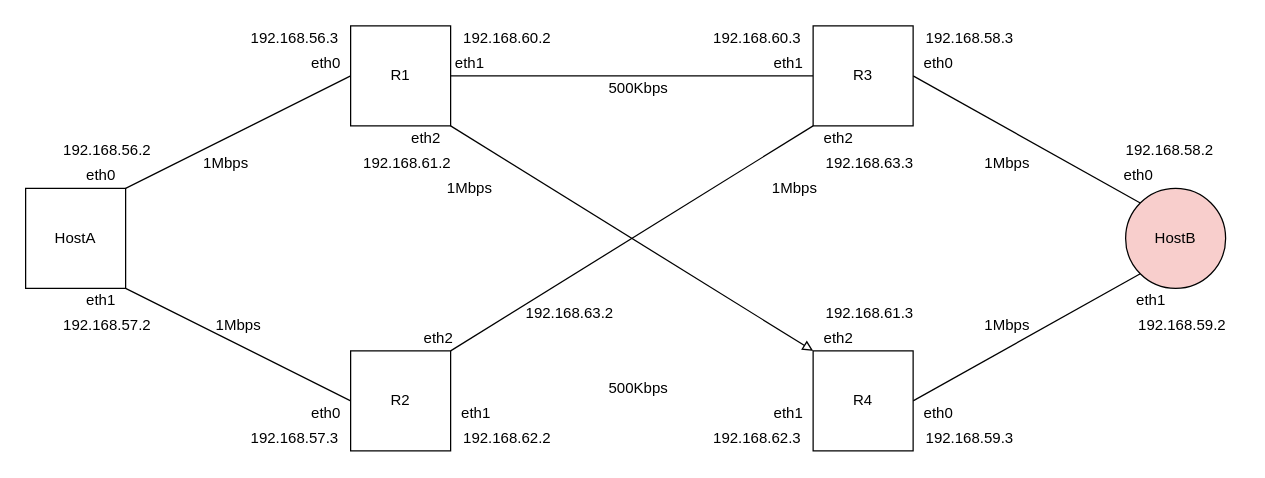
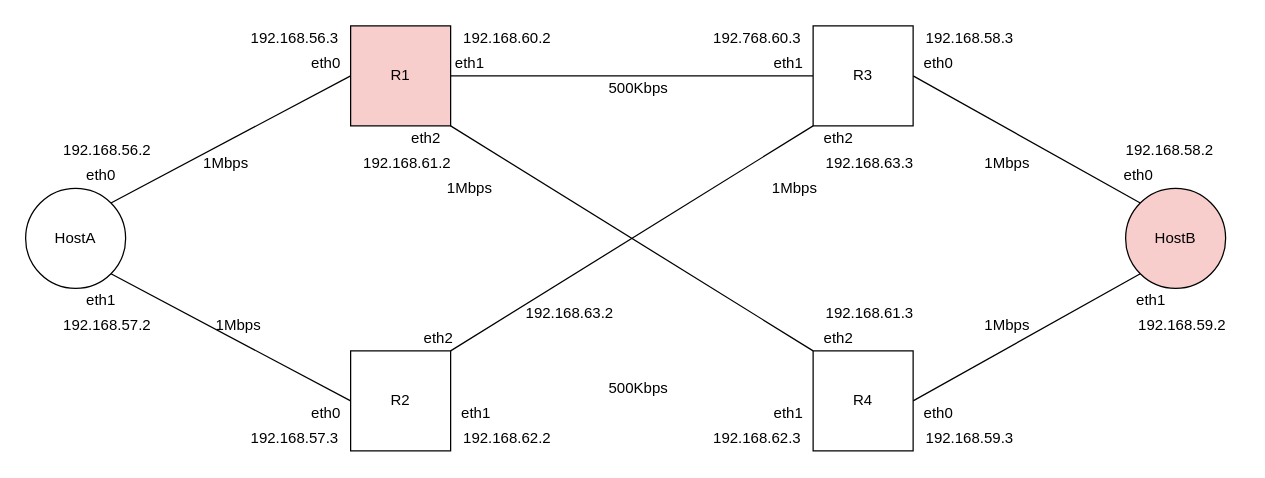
(758, 38) -> (758, 38)
(401, 76) -> (401, 76)
(76, 238) -> (76, 238)
(803, 344) -> (807, 347)
